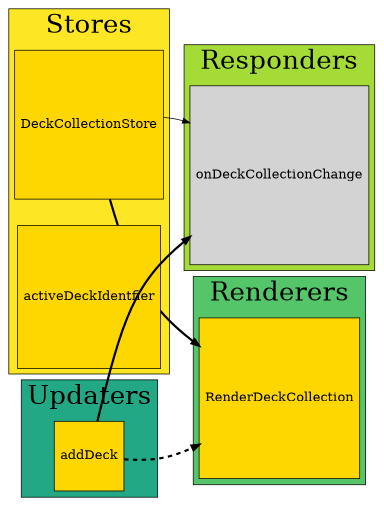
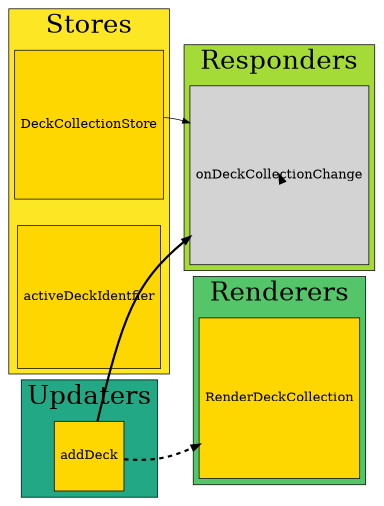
(139, 278) -> (280, 176)
